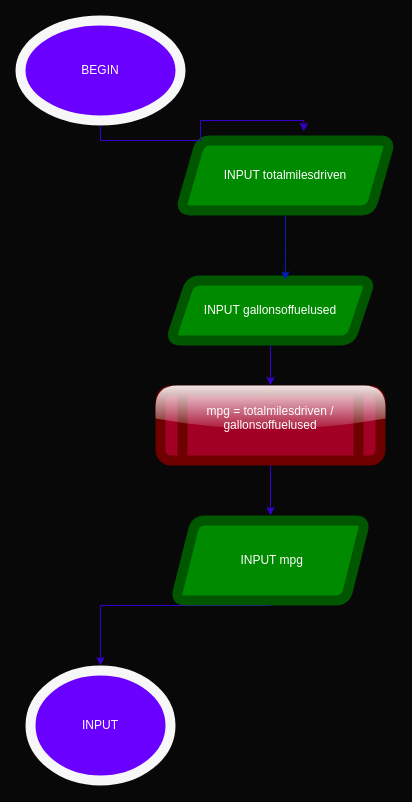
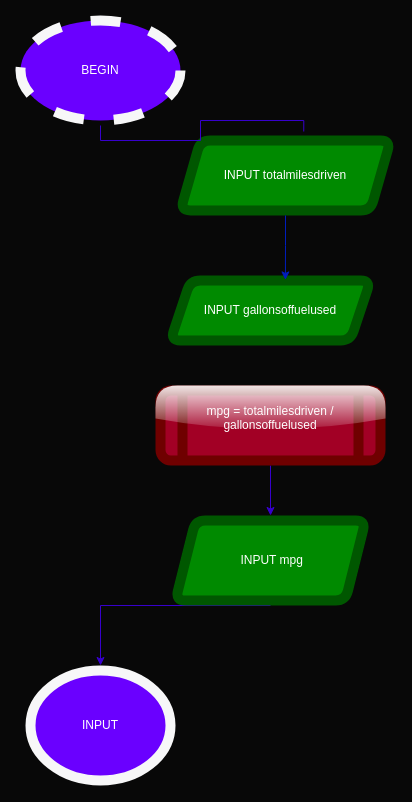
(101, 71) -> (101, 71)
(304, 123) -> (304, 126)
(271, 362) -> none
